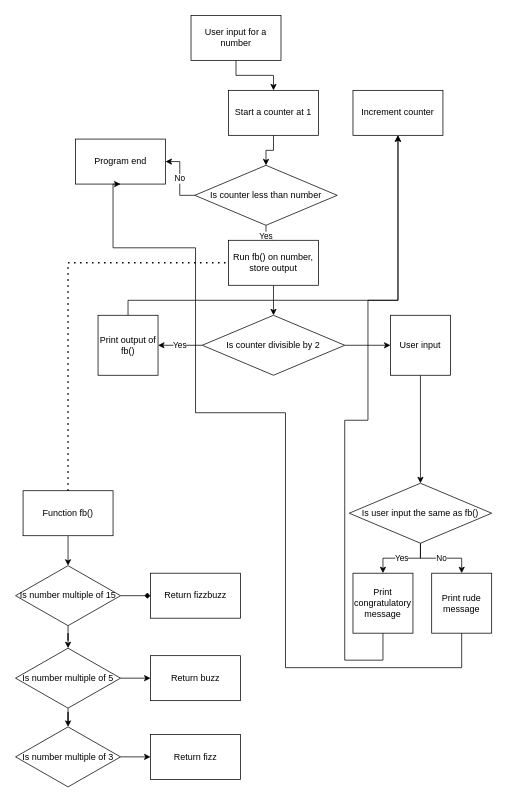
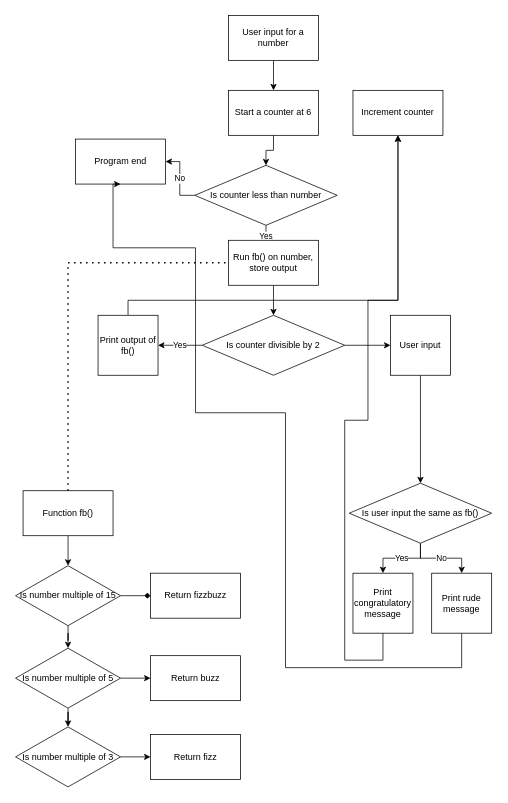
(236, 38) -> (273, 38)
(273, 113) -> (273, 113)
